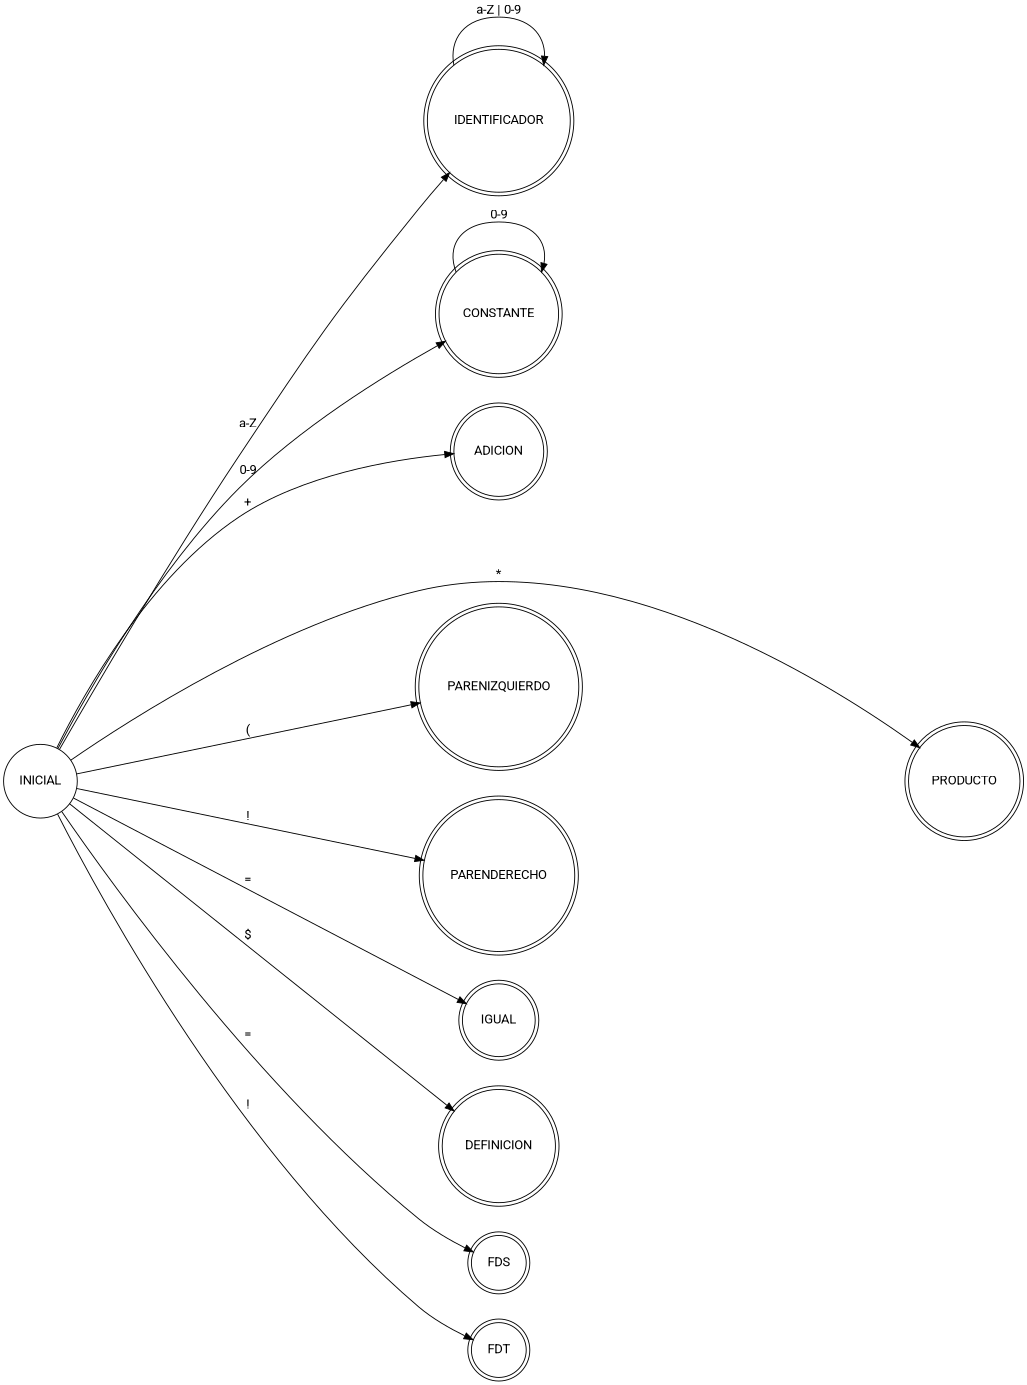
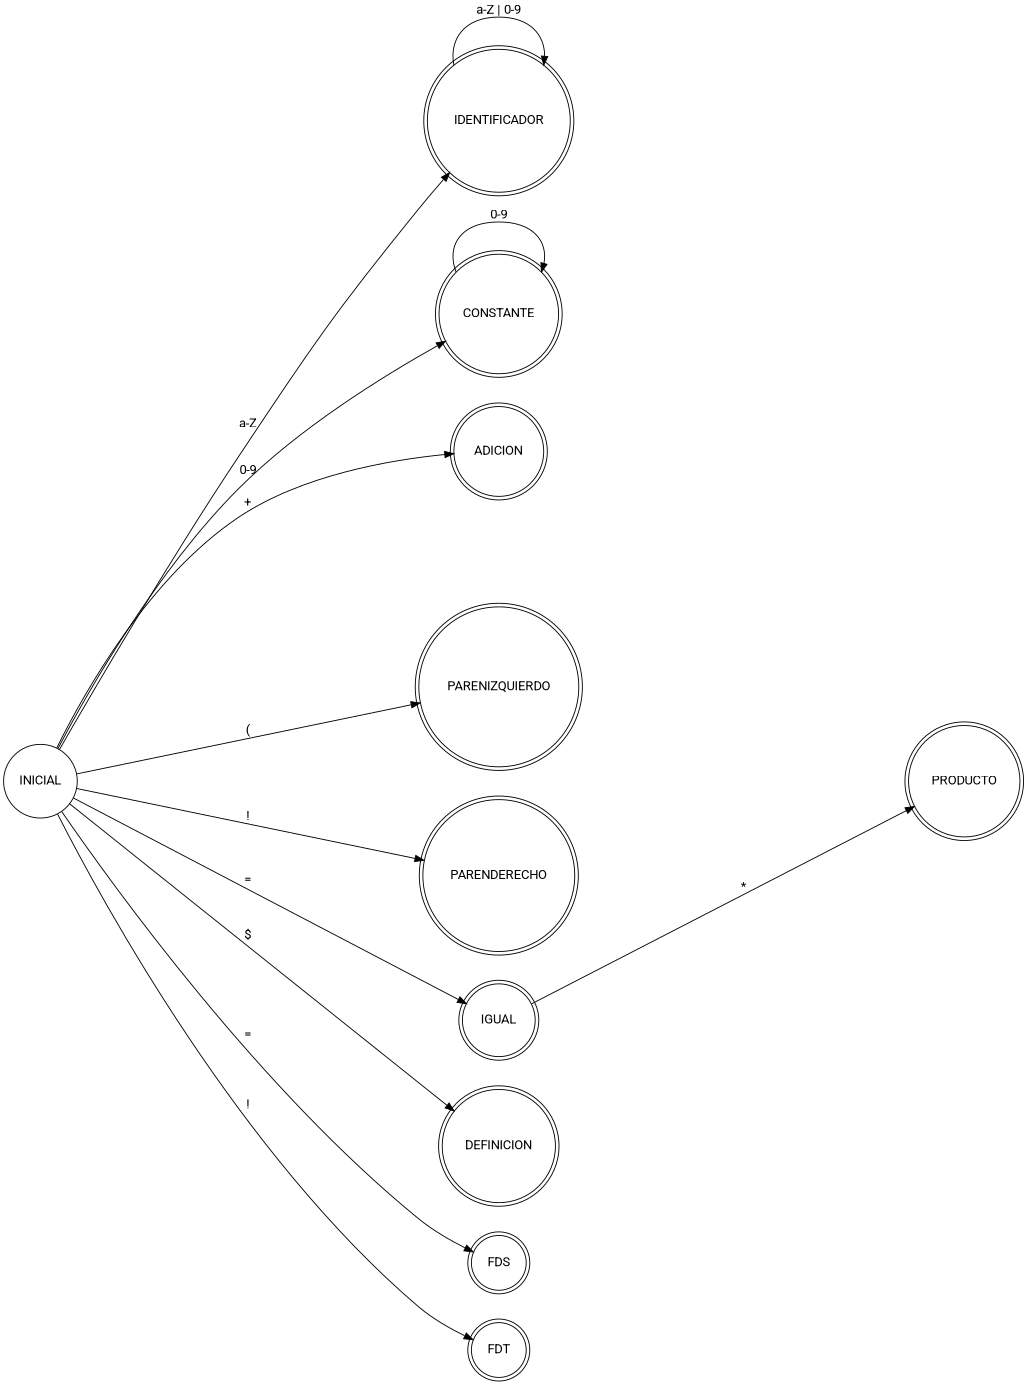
(489, 582) -> (719, 907)
